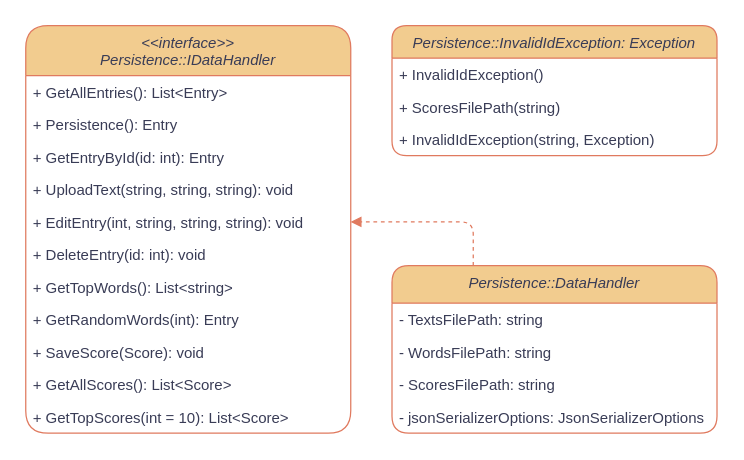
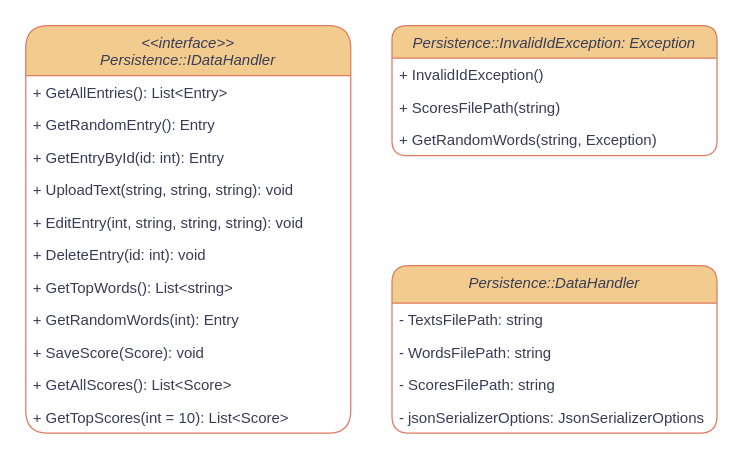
(117, 125) -> (132, 125)
(547, 140) -> (536, 140)
(433, 222) -> none
